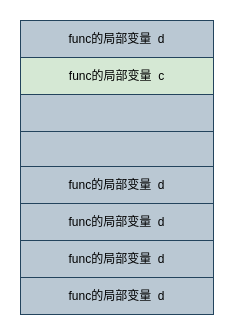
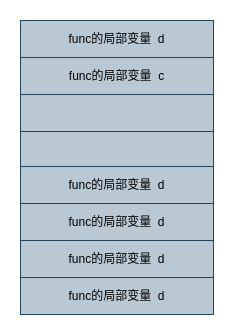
(117, 76) -> (117, 76)
